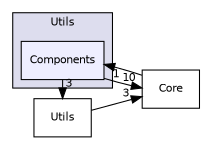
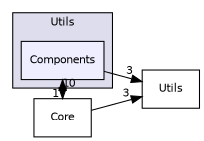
(111, 105) -> (111, 105)
